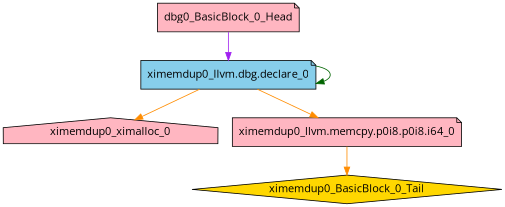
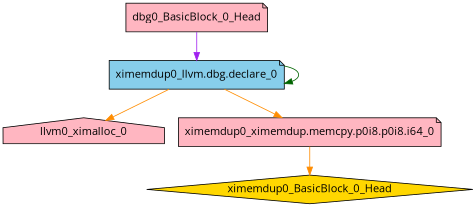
(111, 132) -> (84, 132)
(347, 132) -> (310, 132)
(347, 189) -> (310, 189)
